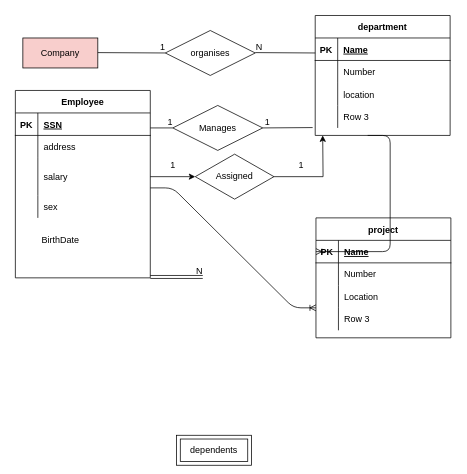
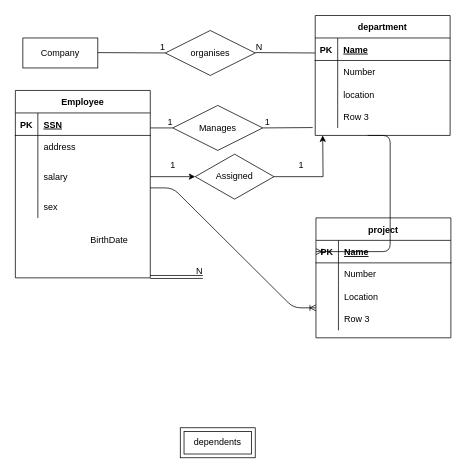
(60, 53) -> (60, 53)
(60, 240) -> (109, 240)
(214, 450) -> (218, 443)
